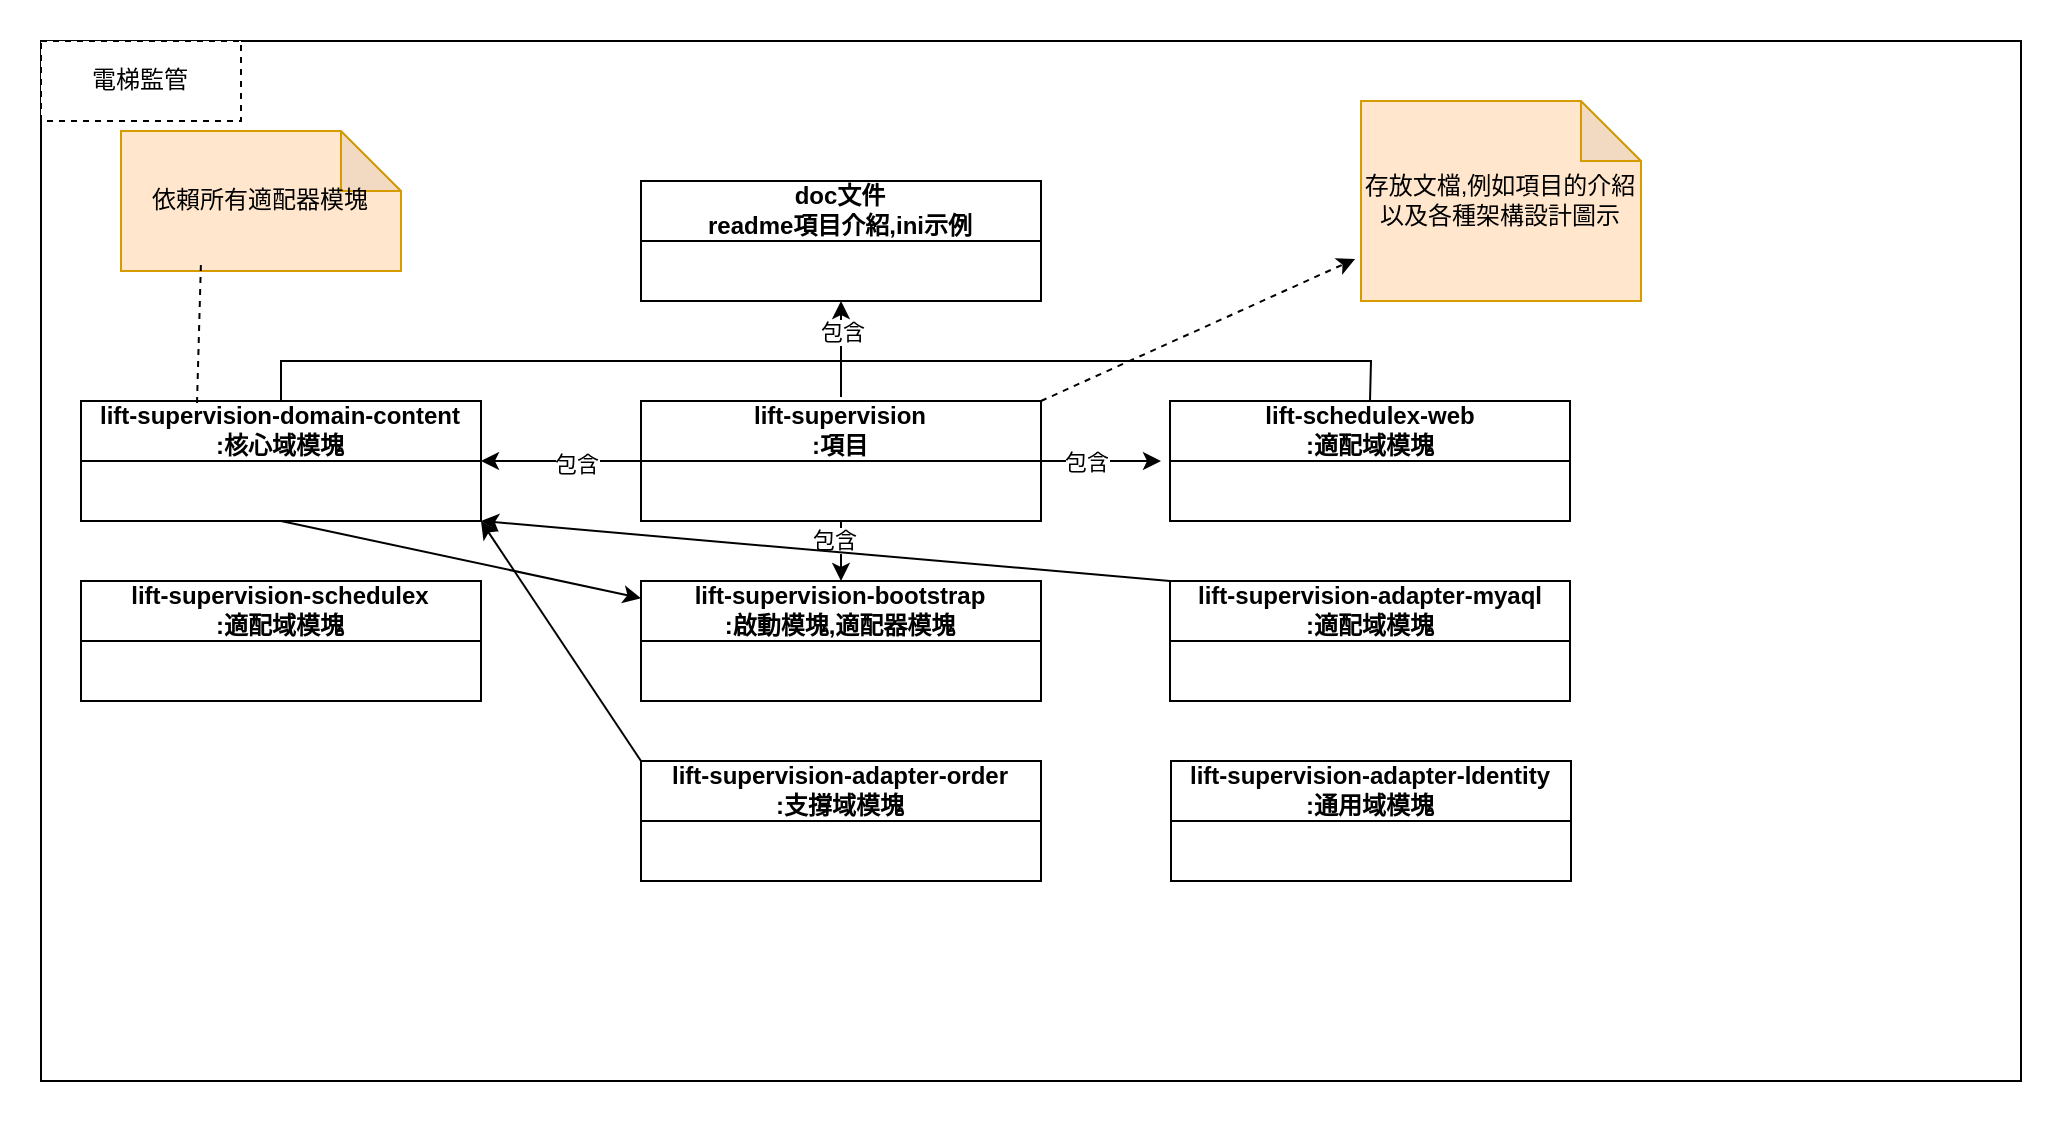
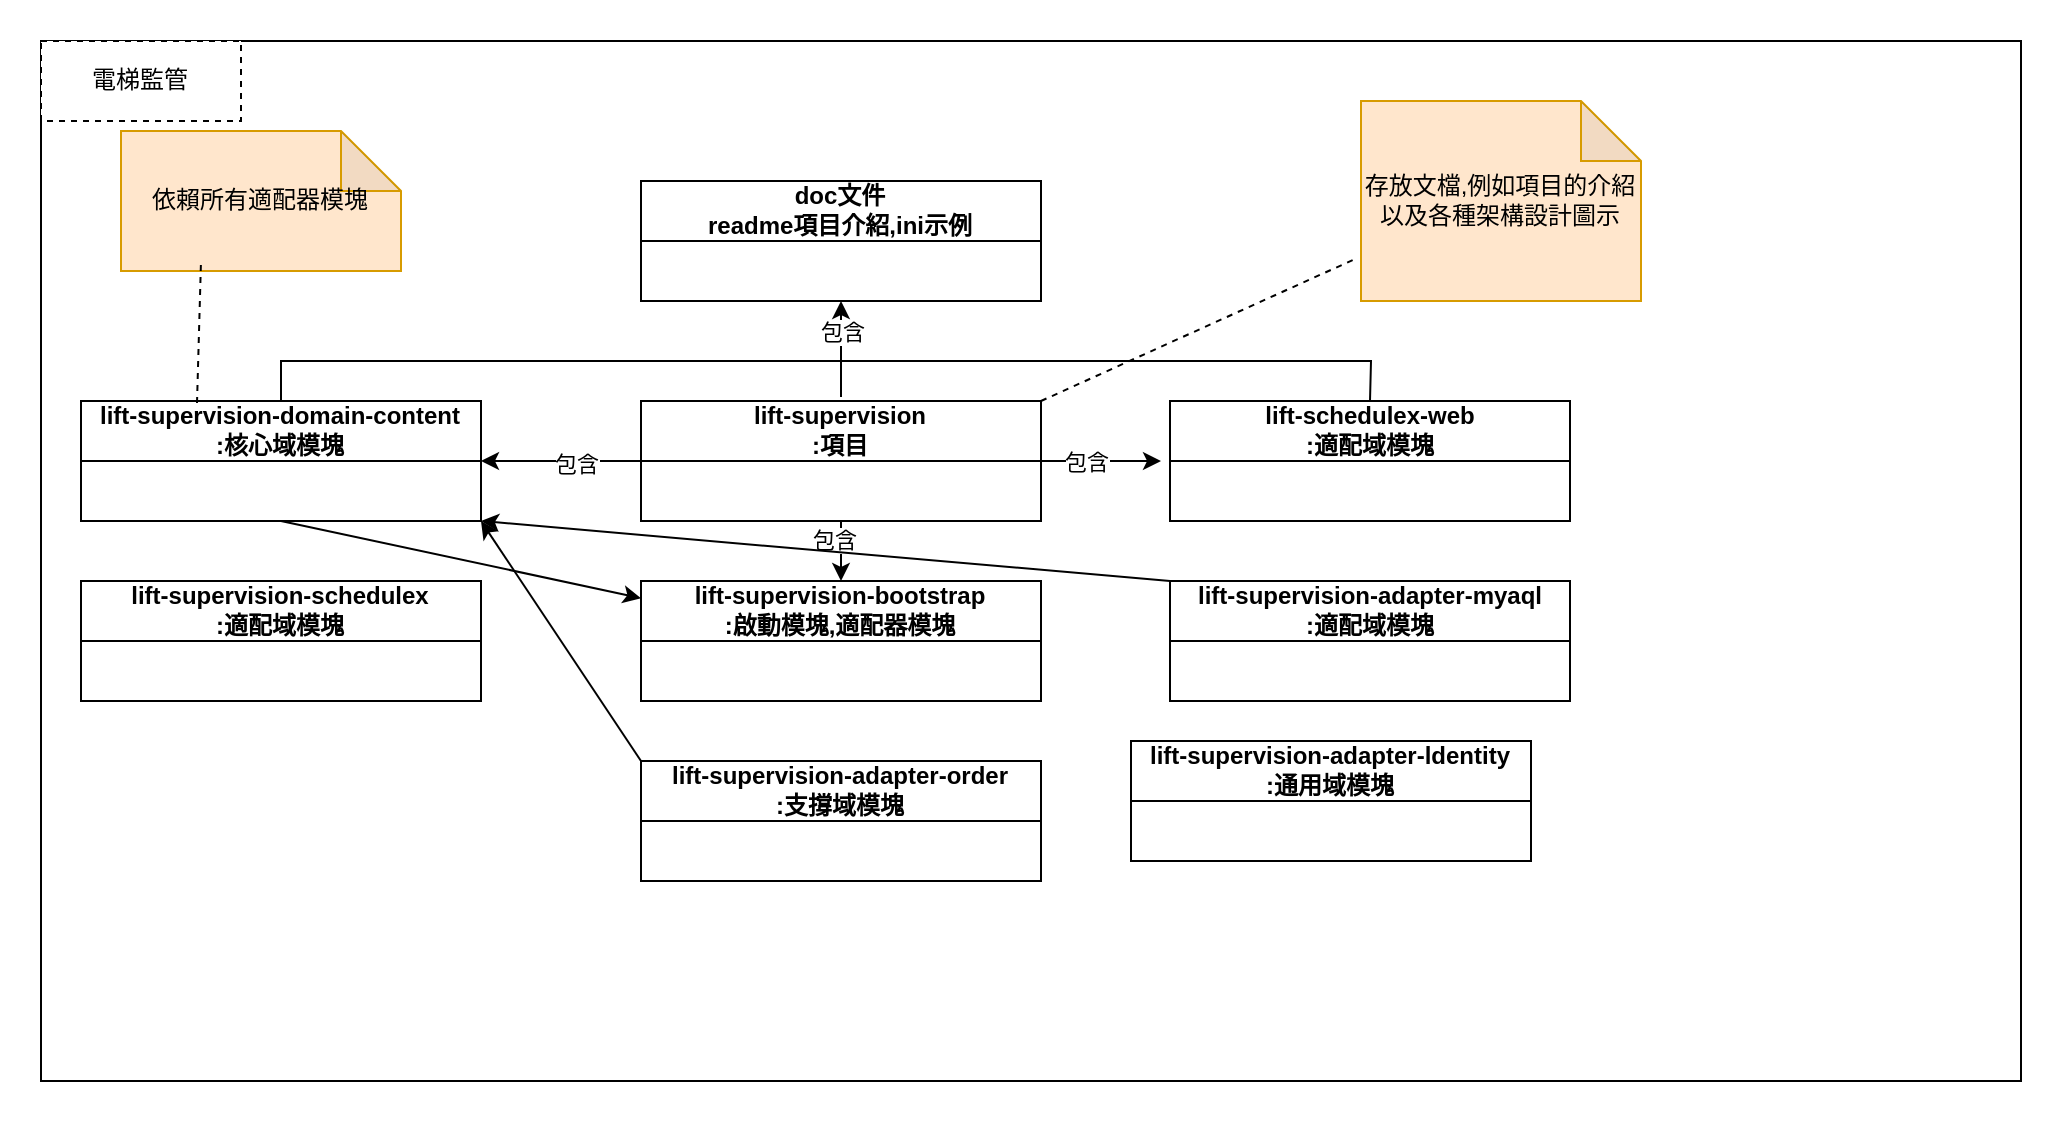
(1342, 265) -> (1347, 263)
(1371, 821) -> (1331, 801)
